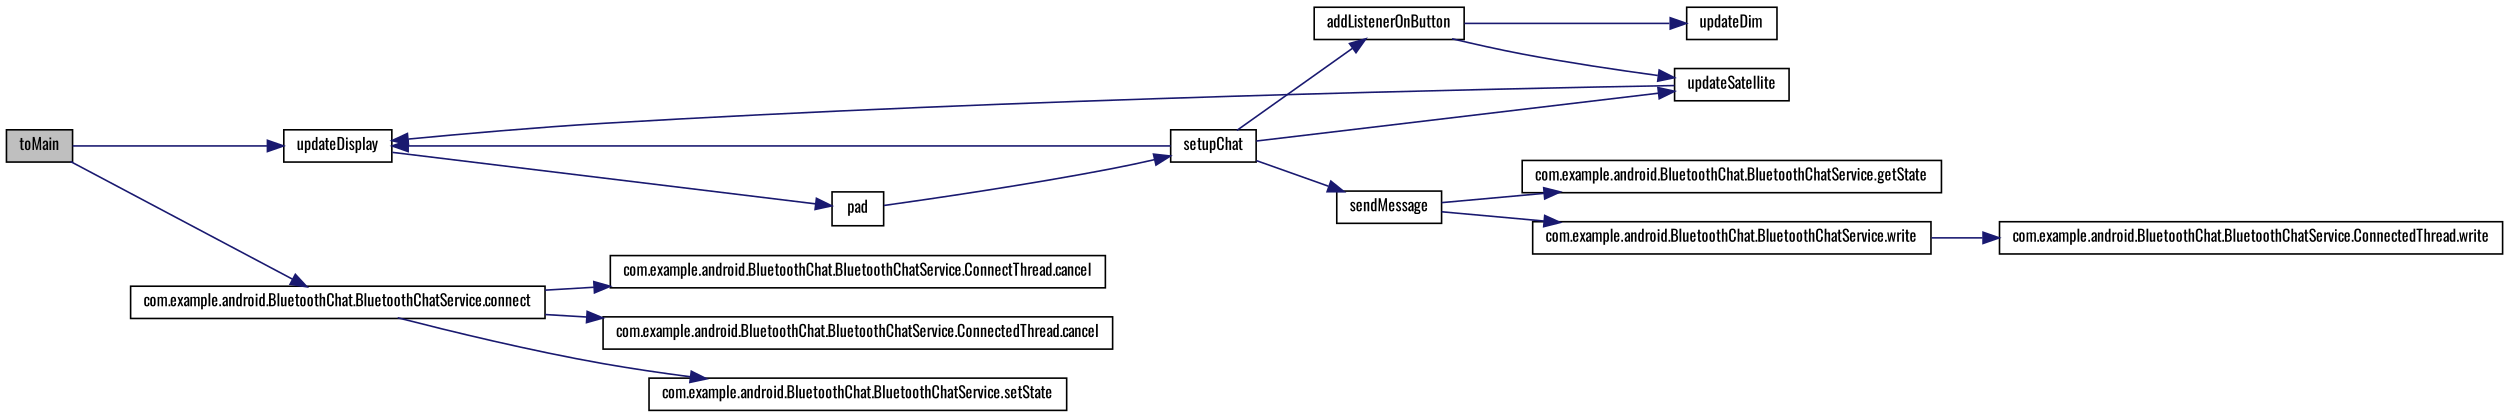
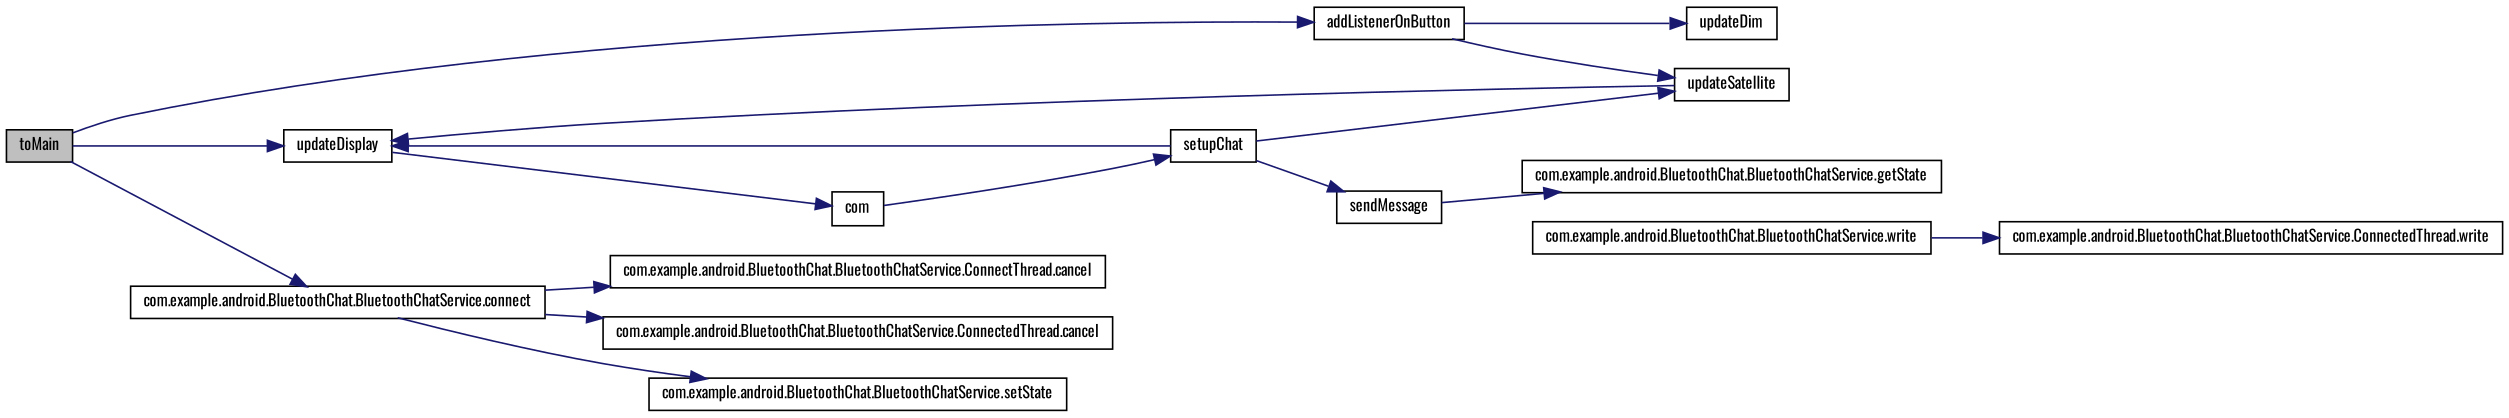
(1303, 83) -> (682, 43)
(858, 209) -> (858, 209)
(1493, 216) -> none
